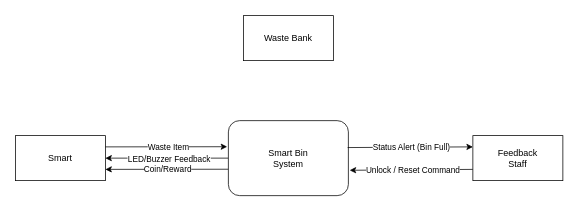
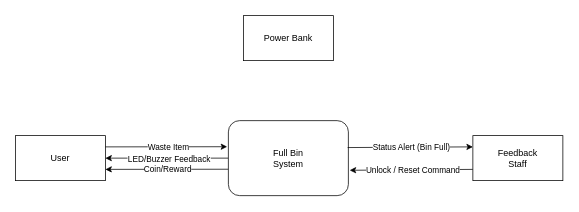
(288, 38) -> (288, 38)
(60, 158) -> (60, 158)
(288, 158) -> (288, 158)
